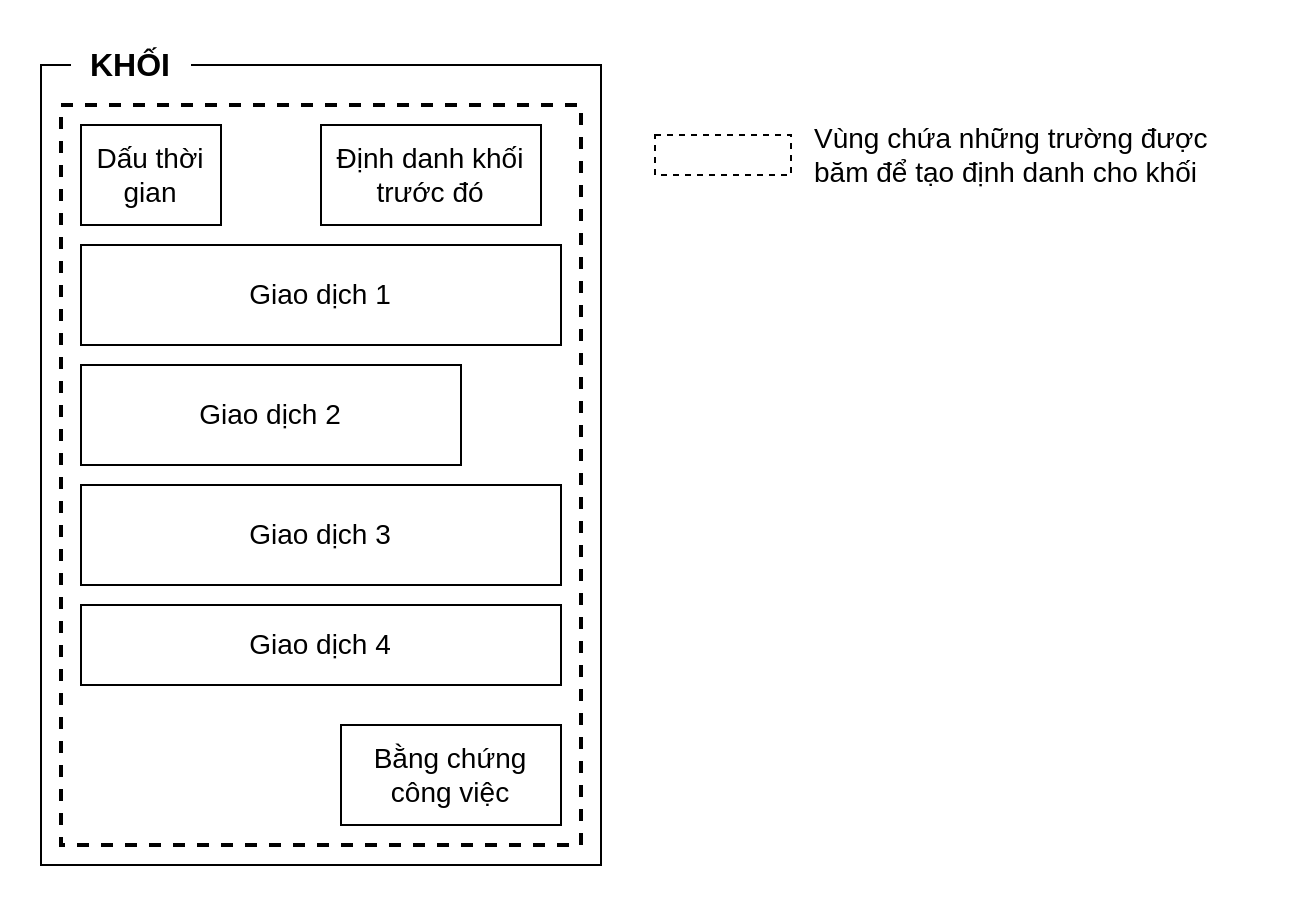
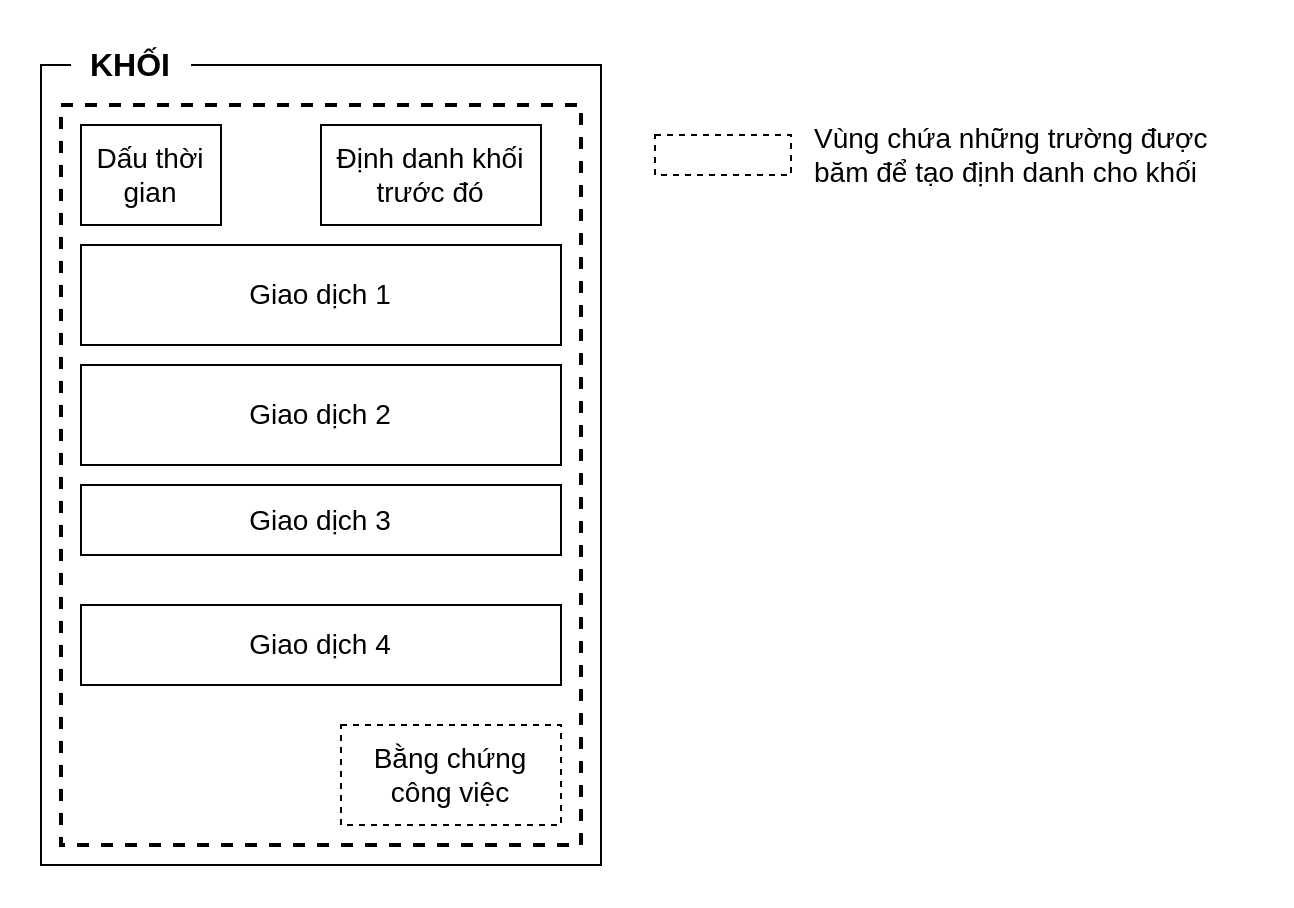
(271, 415) -> (321, 415)
(321, 535) -> (321, 520)
(451, 775) -> (451, 775)
